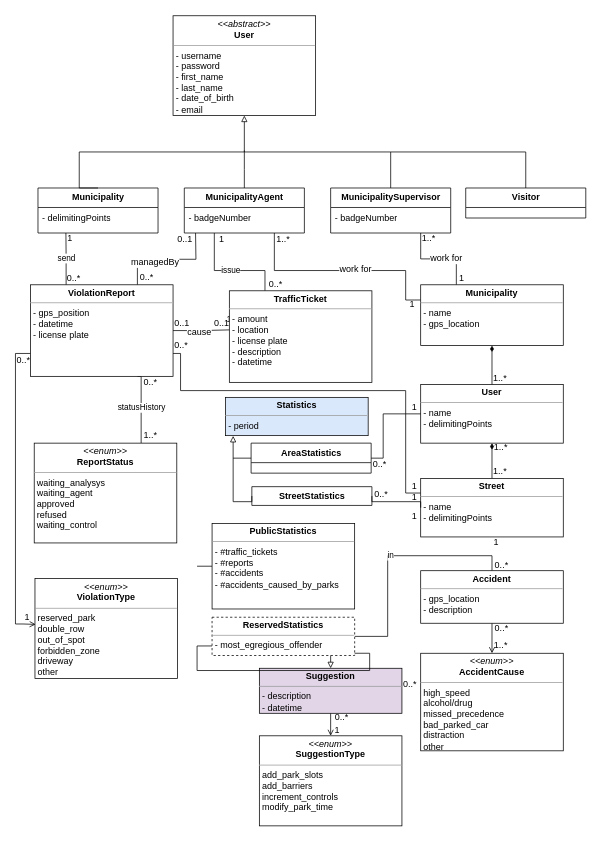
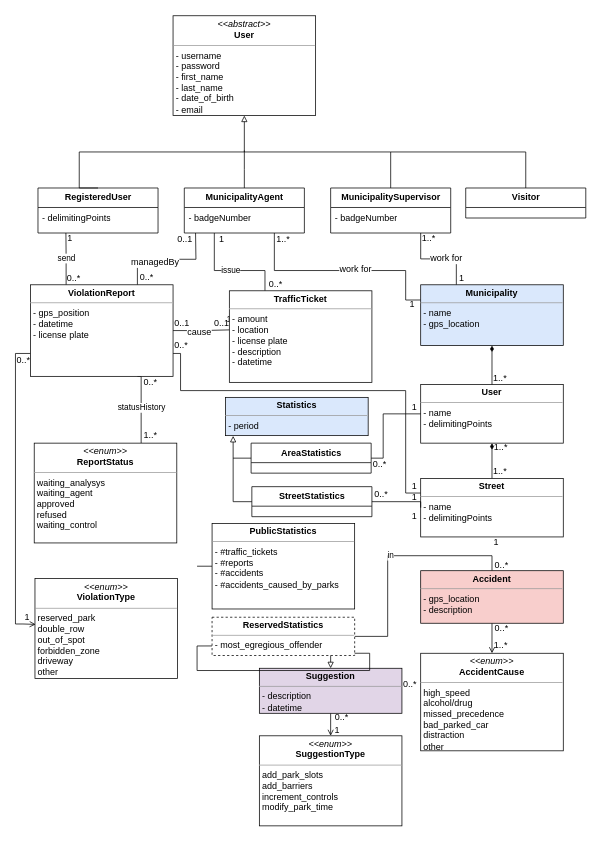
(98, 198) -> (98, 198)
(492, 315) -> (492, 315)
(312, 496) -> (312, 501)
(492, 597) -> (492, 597)
